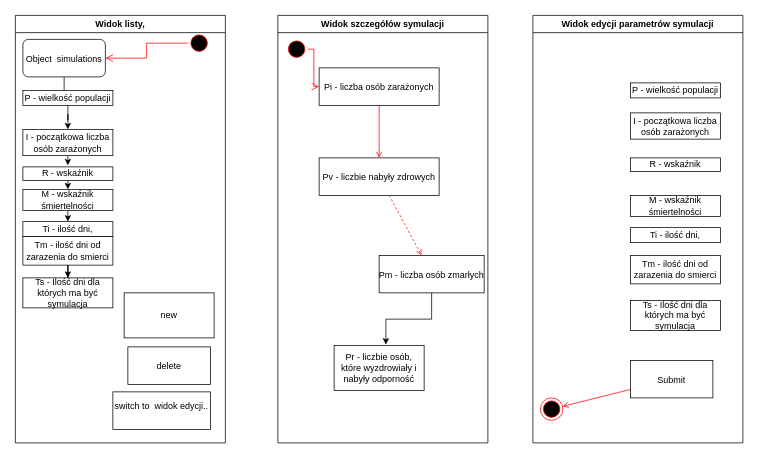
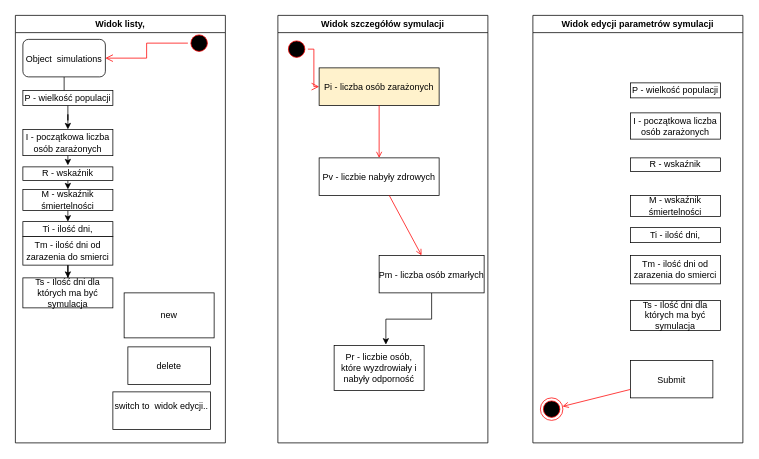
(379, 87) -> (379, 87)
(404, 223) -> (404, 223)
